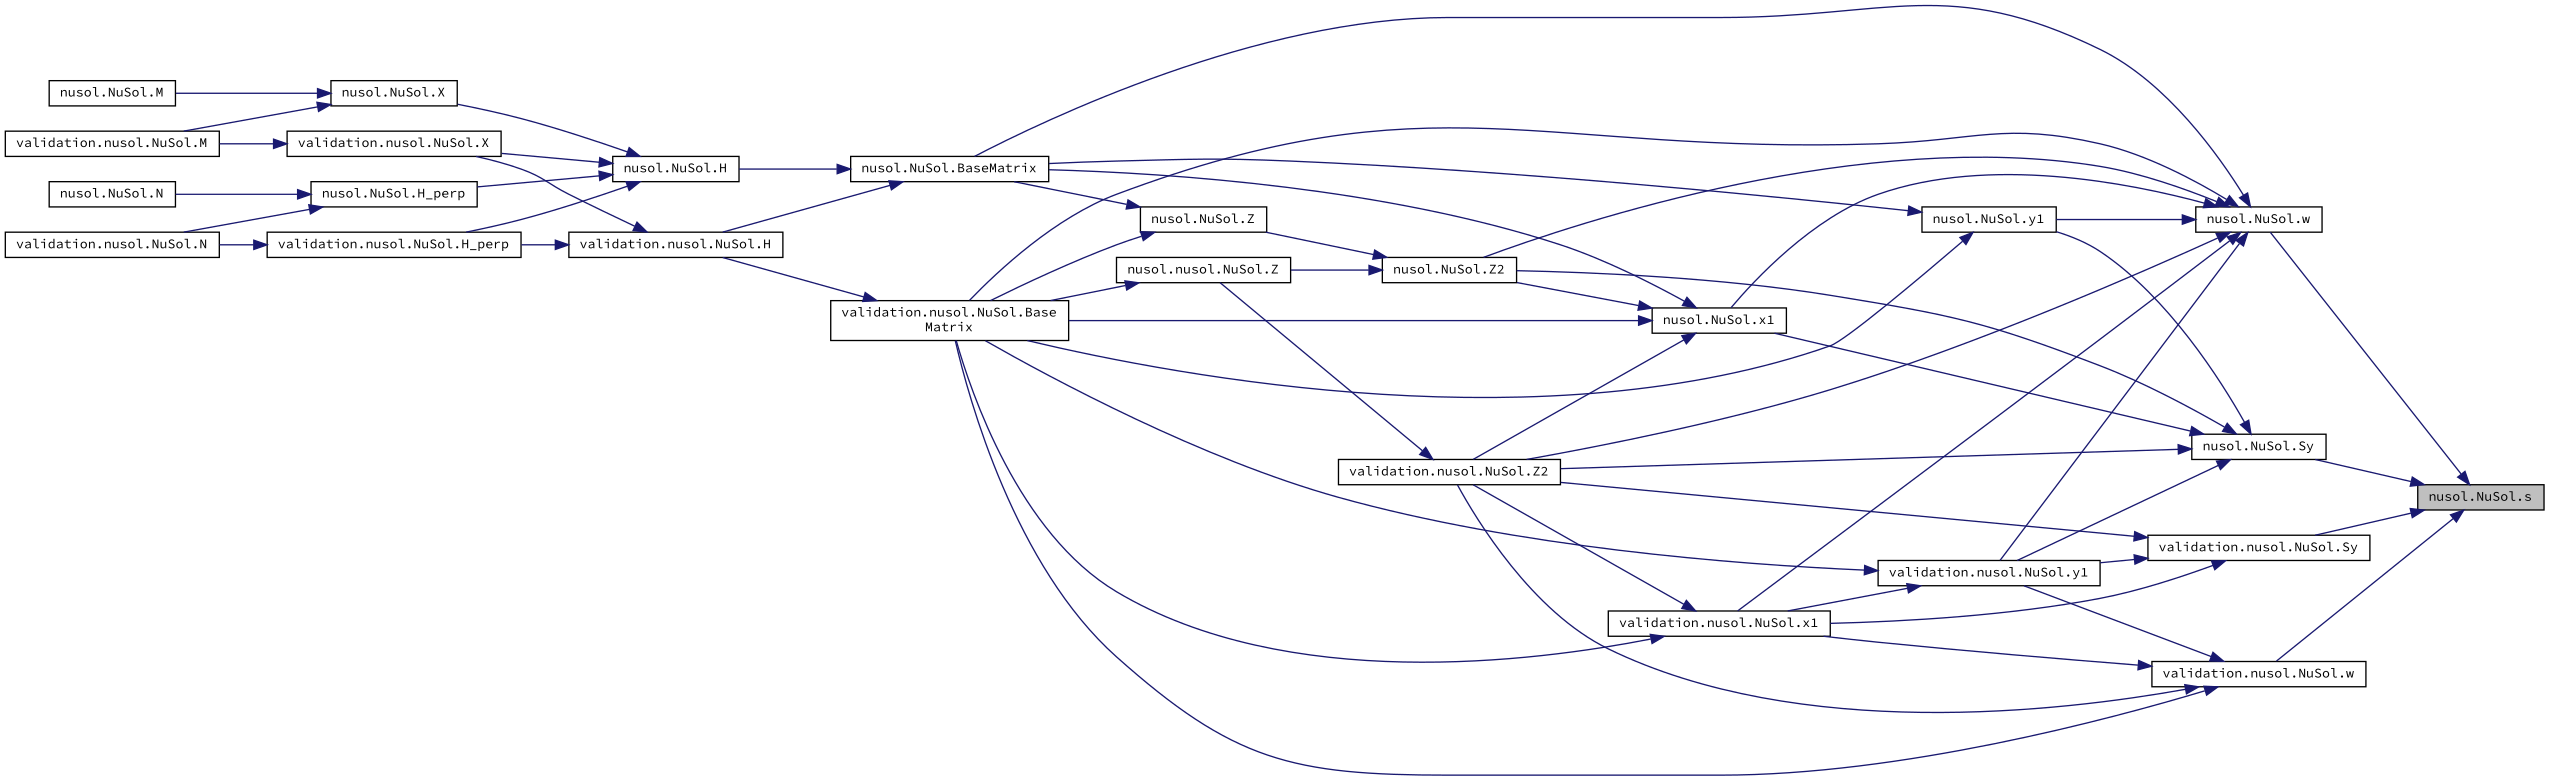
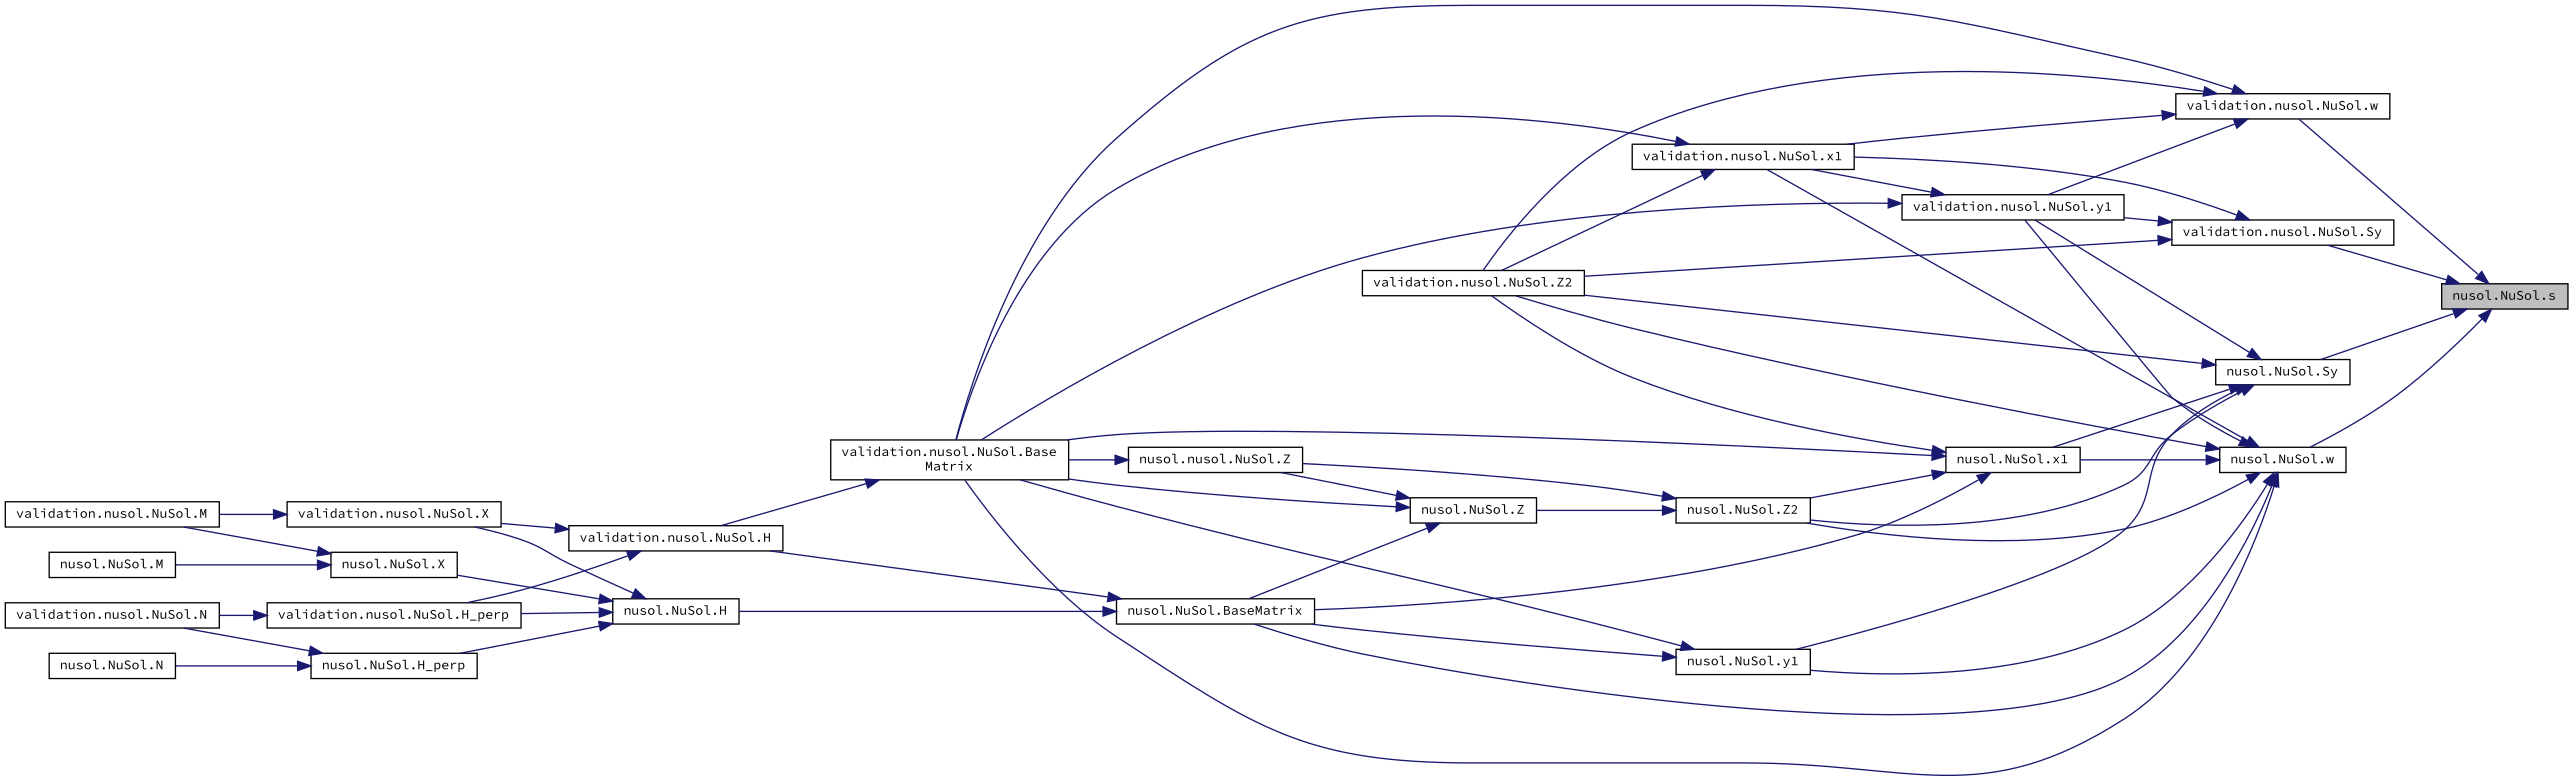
(1321, 367) -> (1339, 484)
